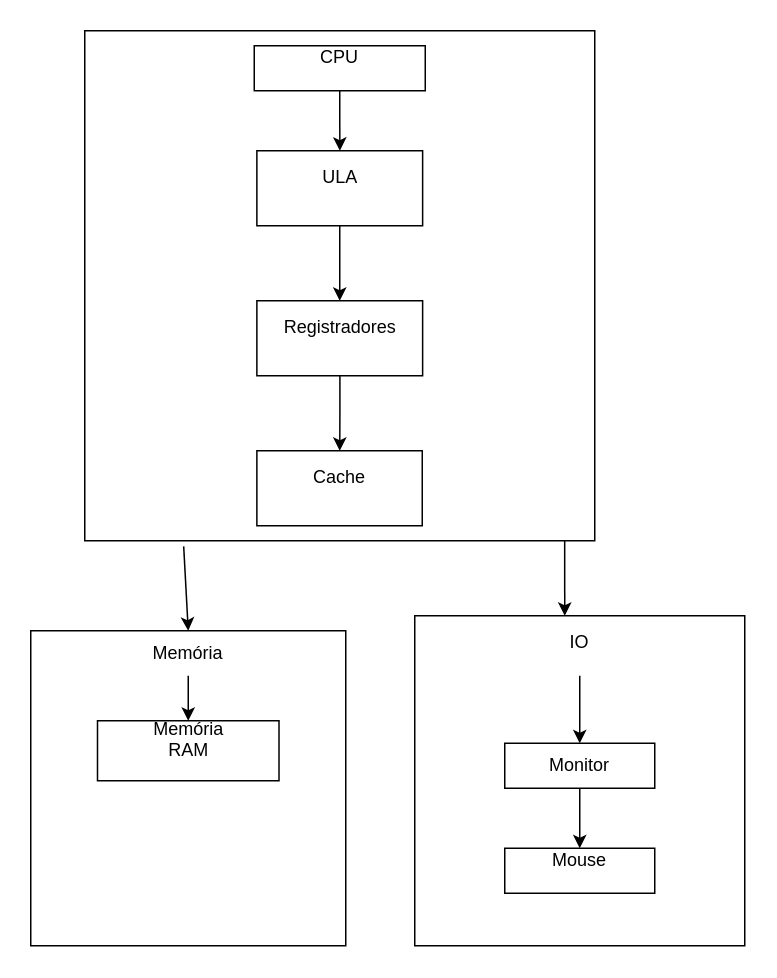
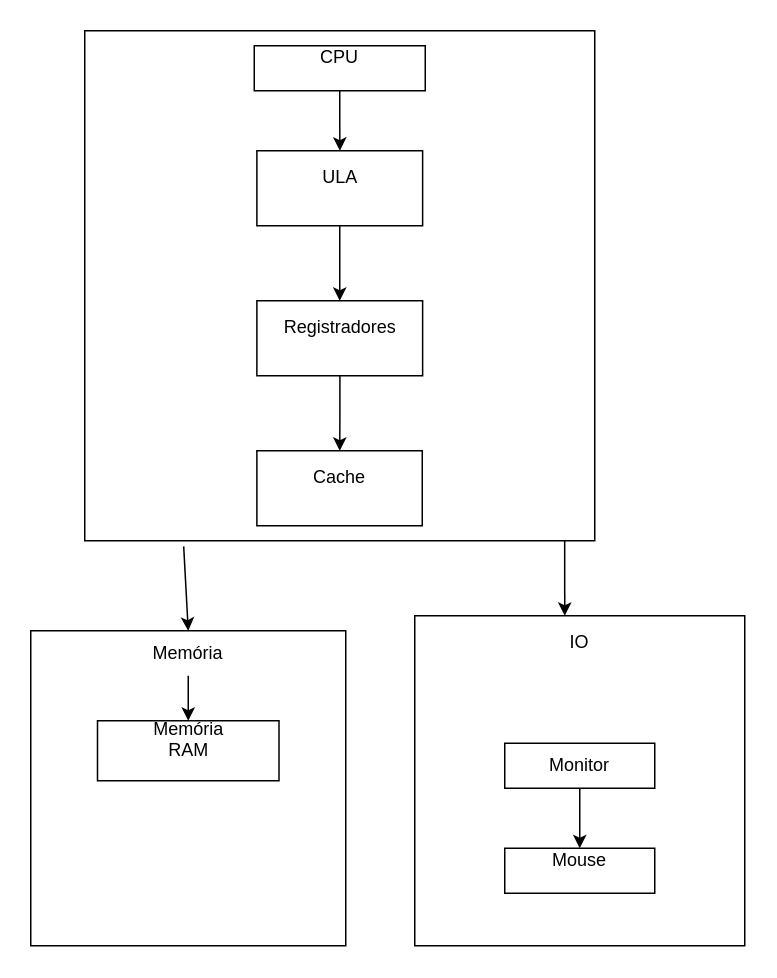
(580, 704) -> none
